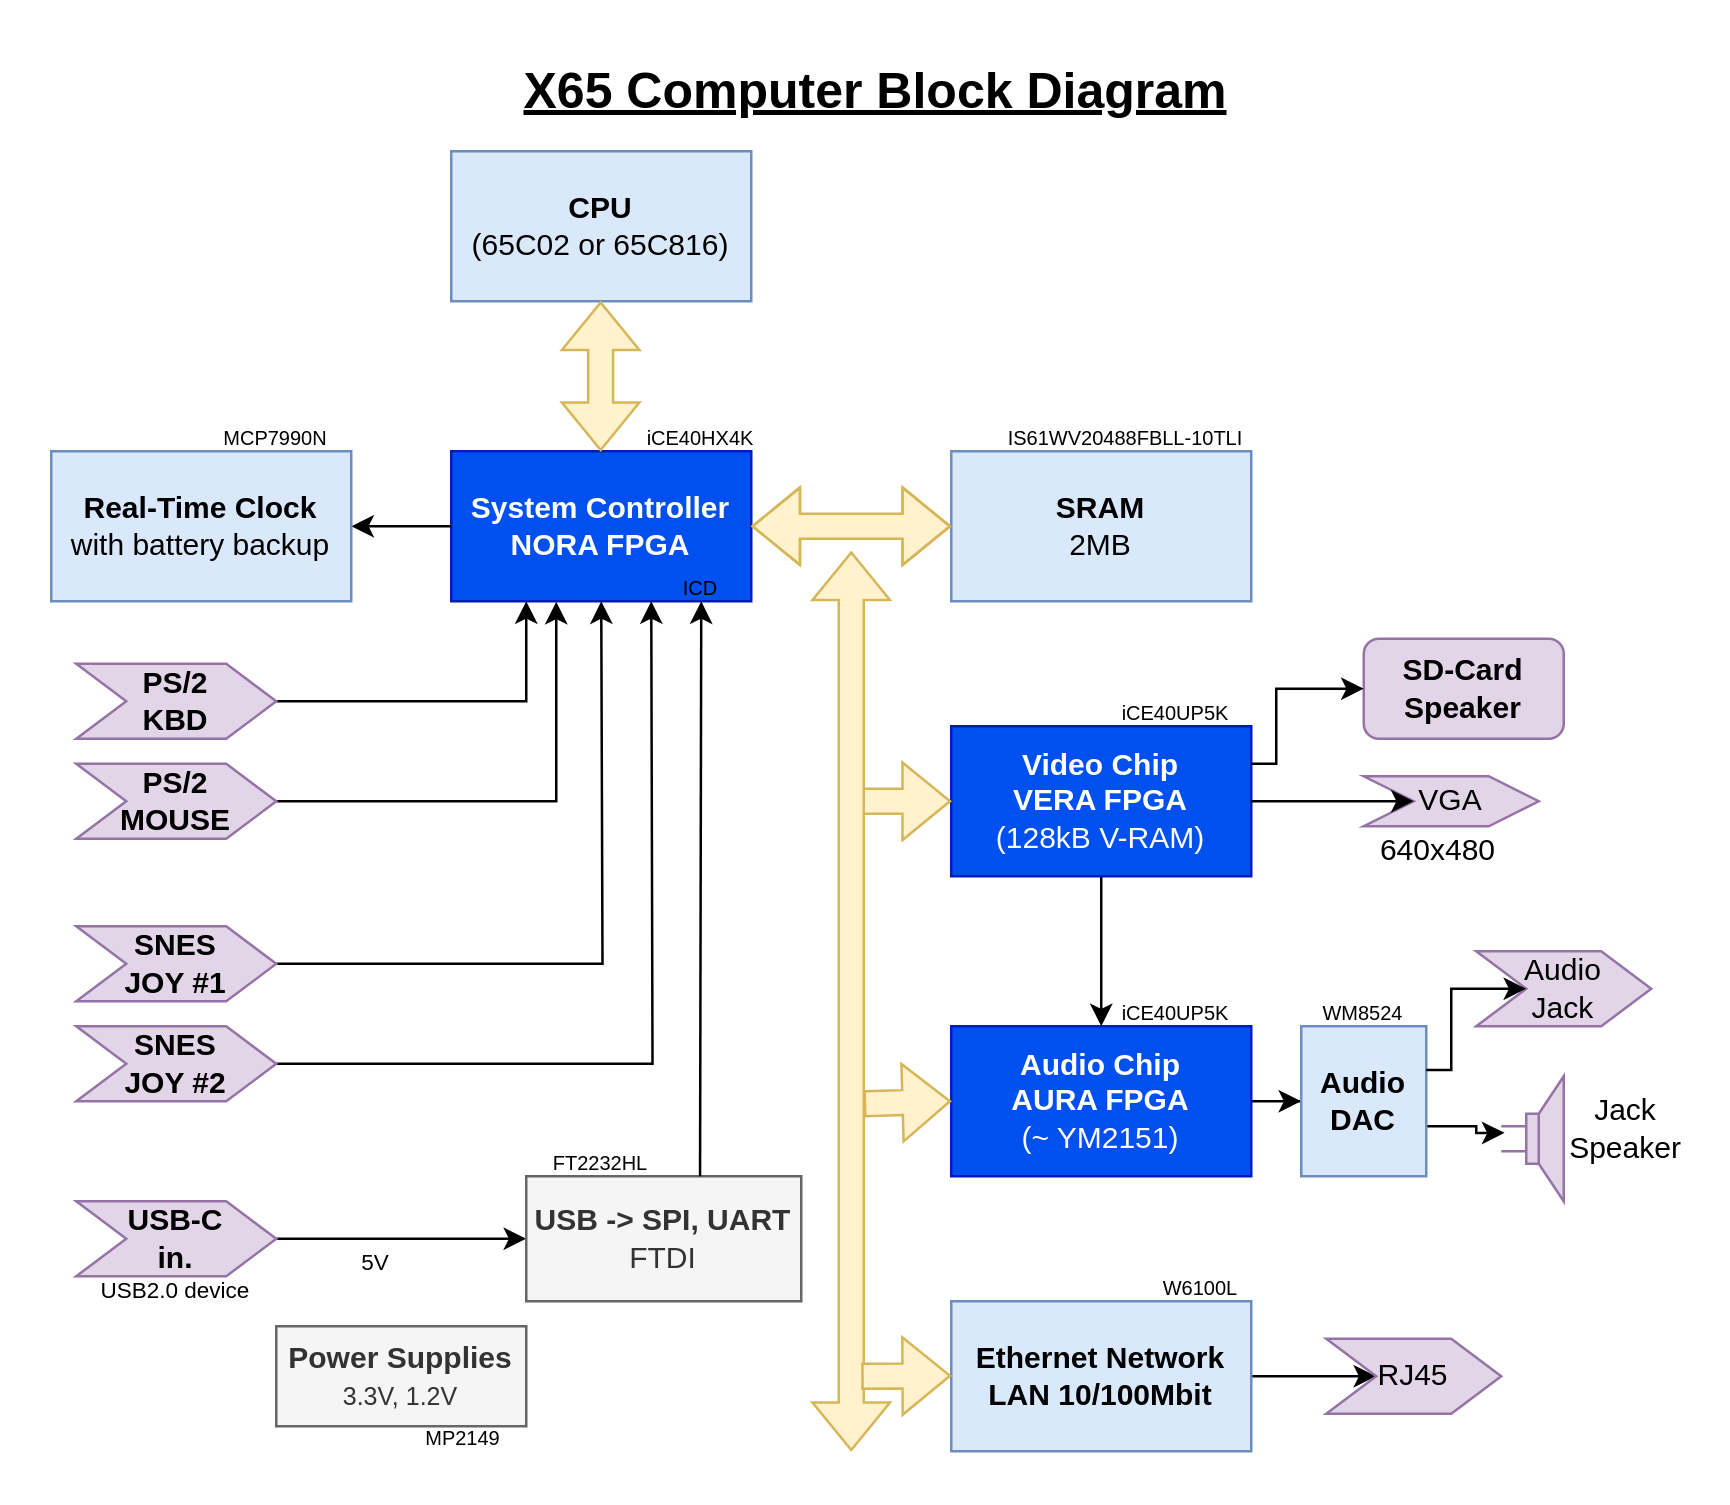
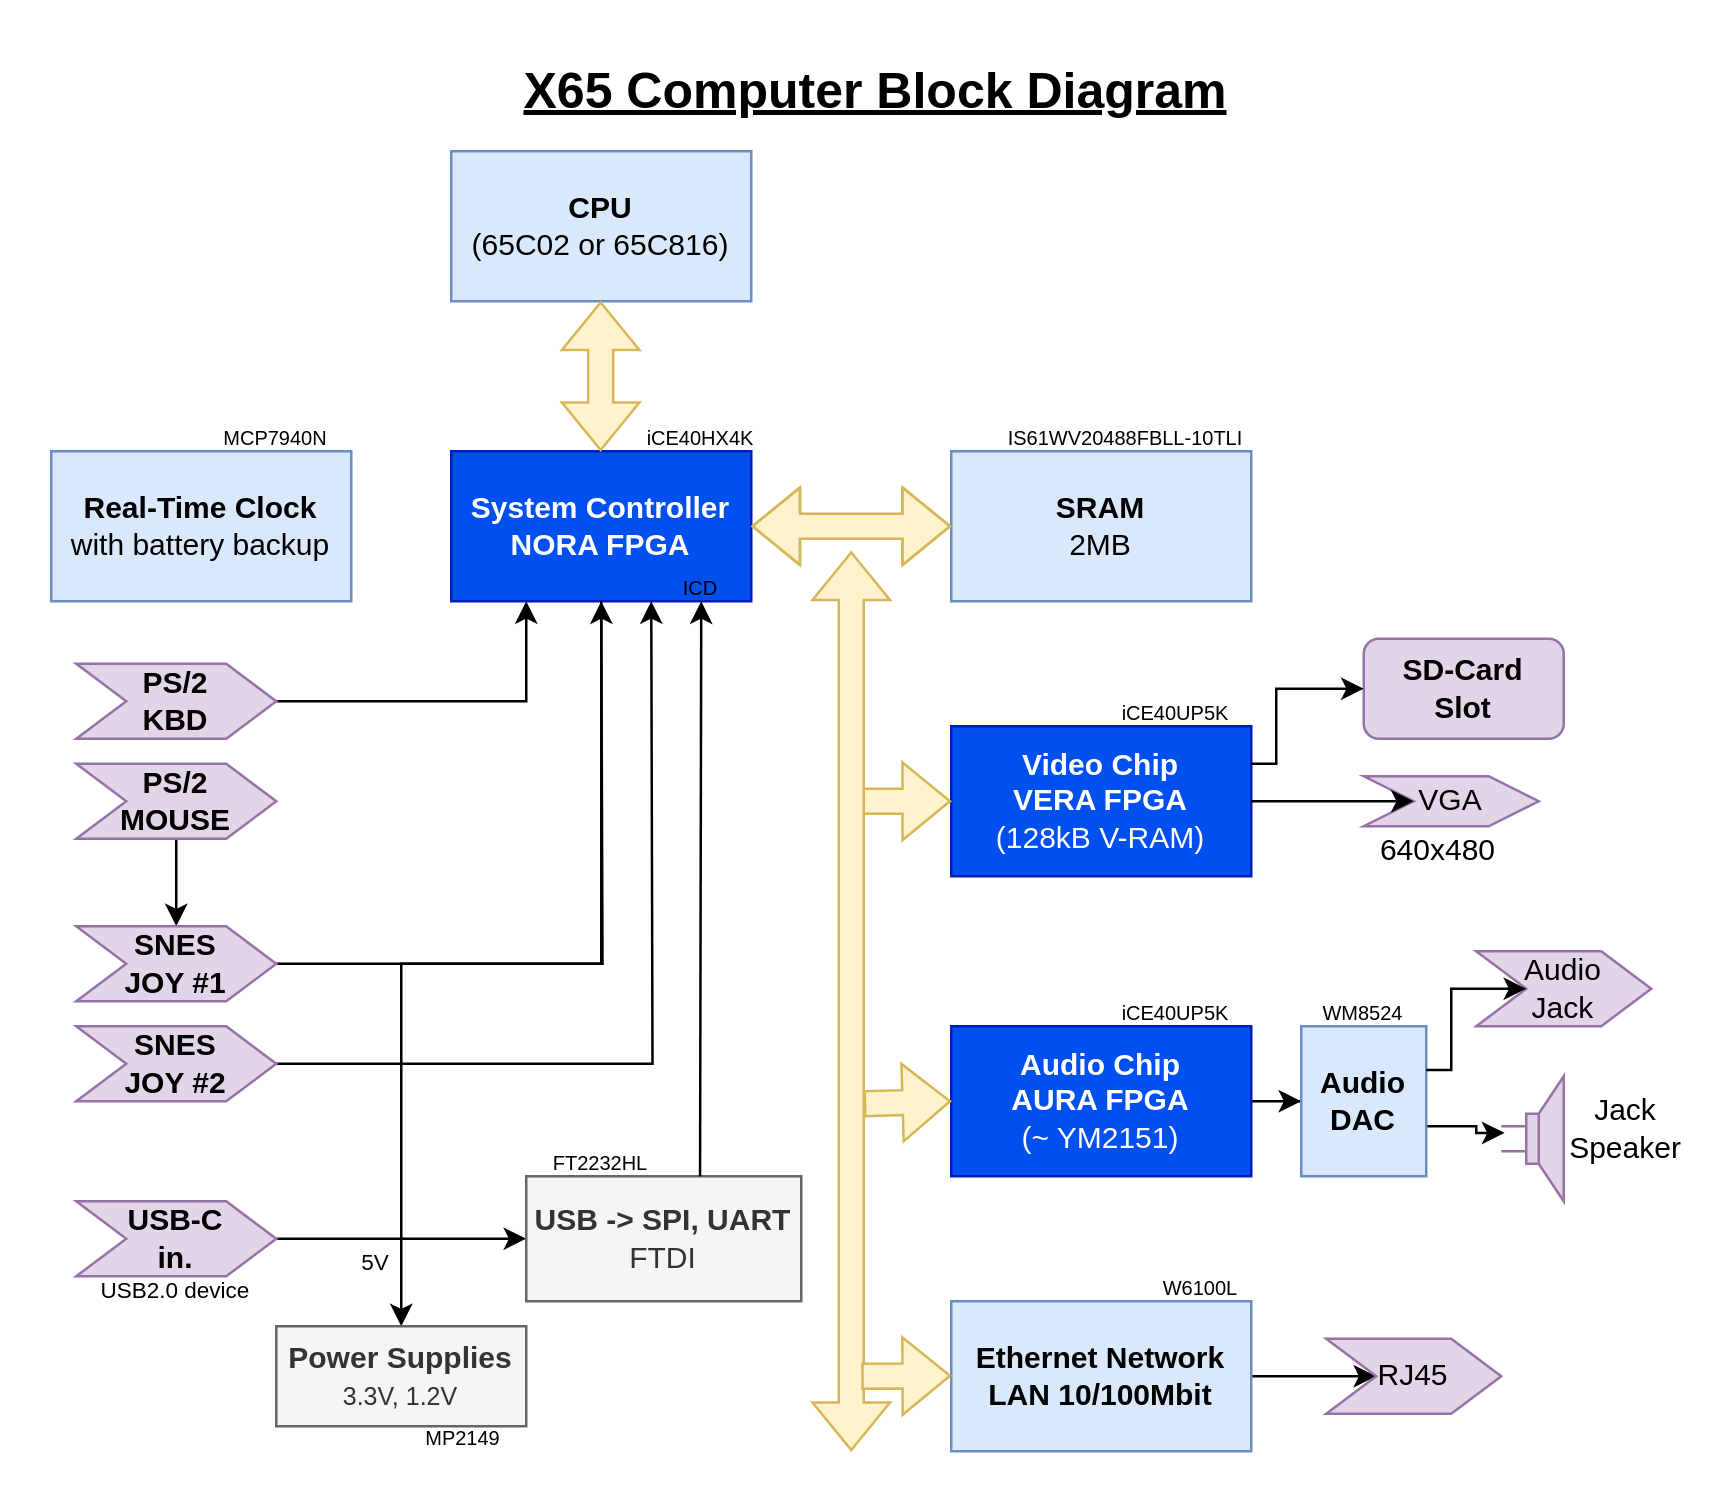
(276, 439) -> (276, 439)
(409, 526) -> (401, 1151)
(1464, 689) -> (1464, 689)
(507, 801) -> (176, 887)
(1101, 943) -> none
